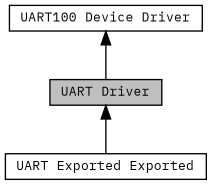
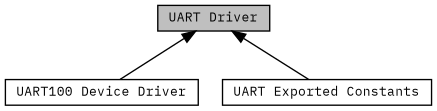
(106, 62) -> (152, 59)
(106, 167) -> (327, 92)
